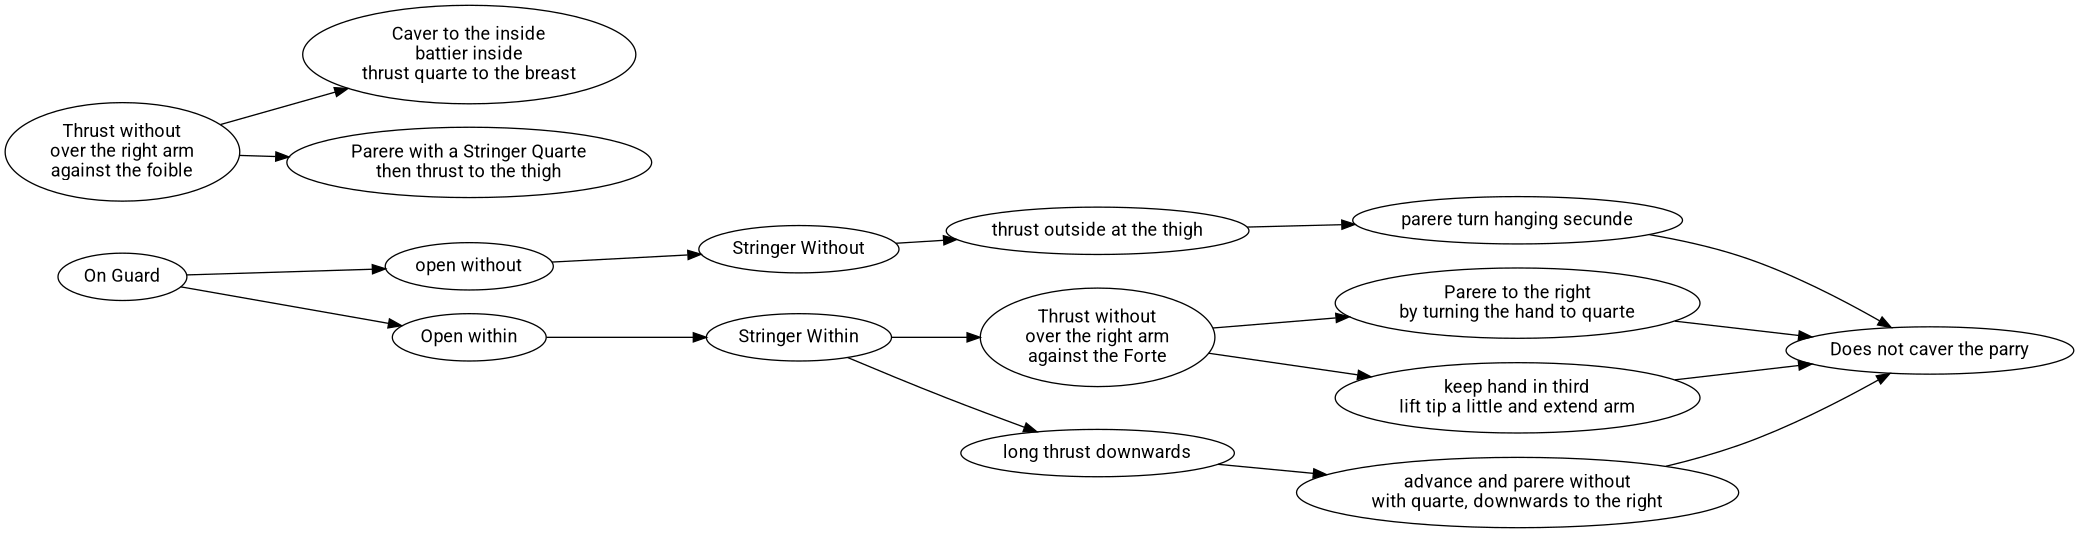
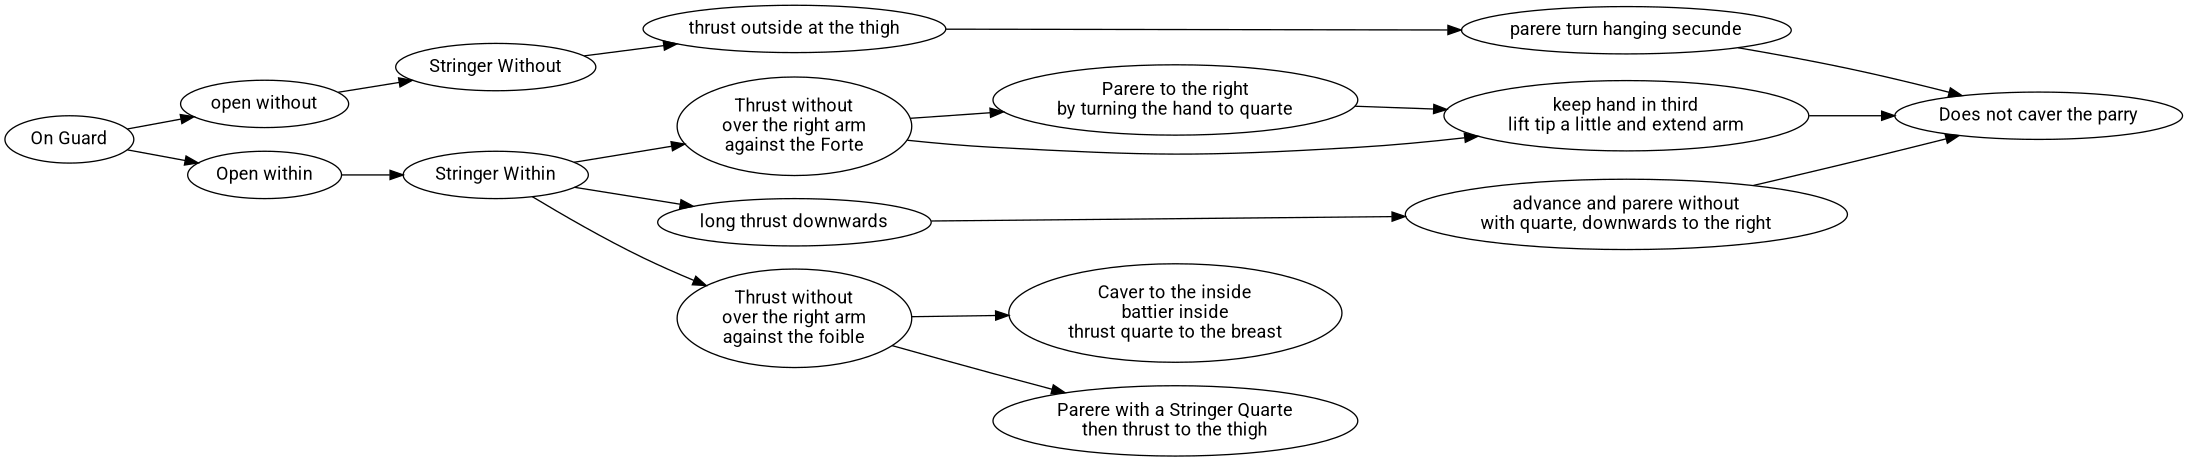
none -> (611, 242)
(1737, 328) -> (1394, 108)
